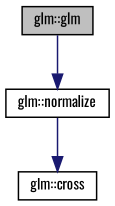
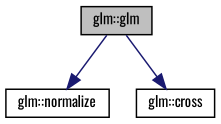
(58, 137) -> (142, 56)
